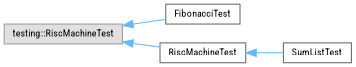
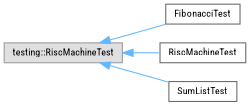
(270, 53) -> (139, 74)
